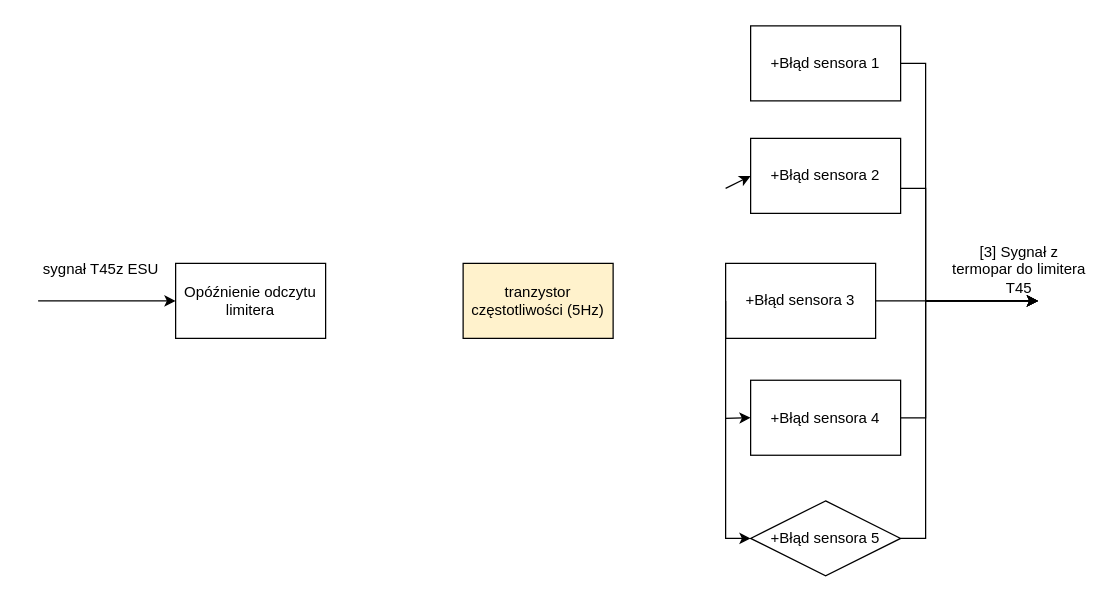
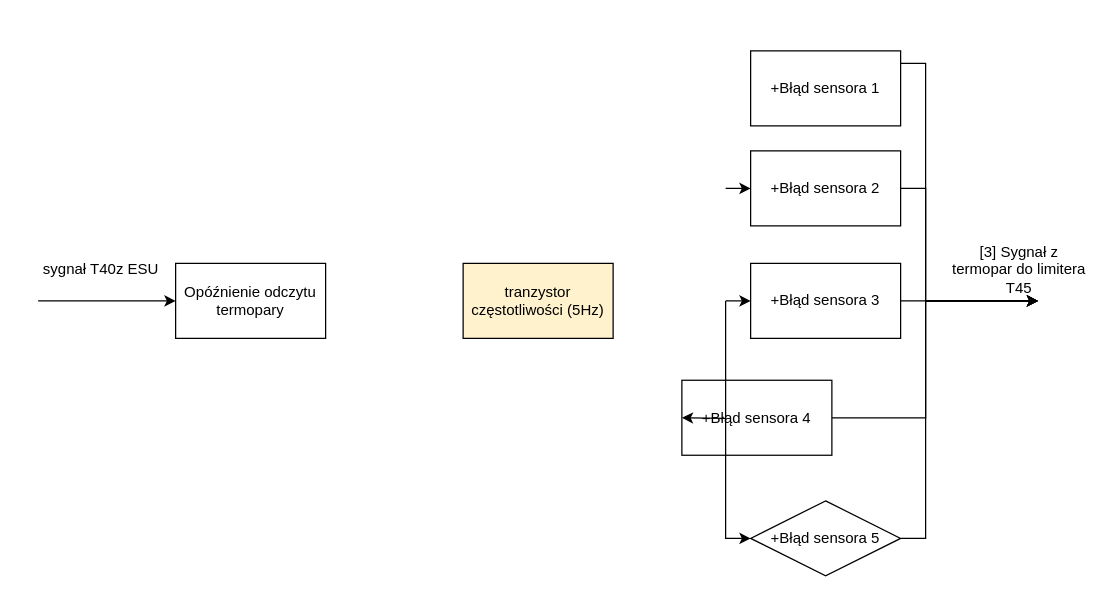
(826, 63) -> (826, 88)
(826, 176) -> (826, 188)
(101, 269) -> (101, 269)
(251, 301) -> (251, 301)
(801, 301) -> (826, 301)
(826, 418) -> (757, 418)
